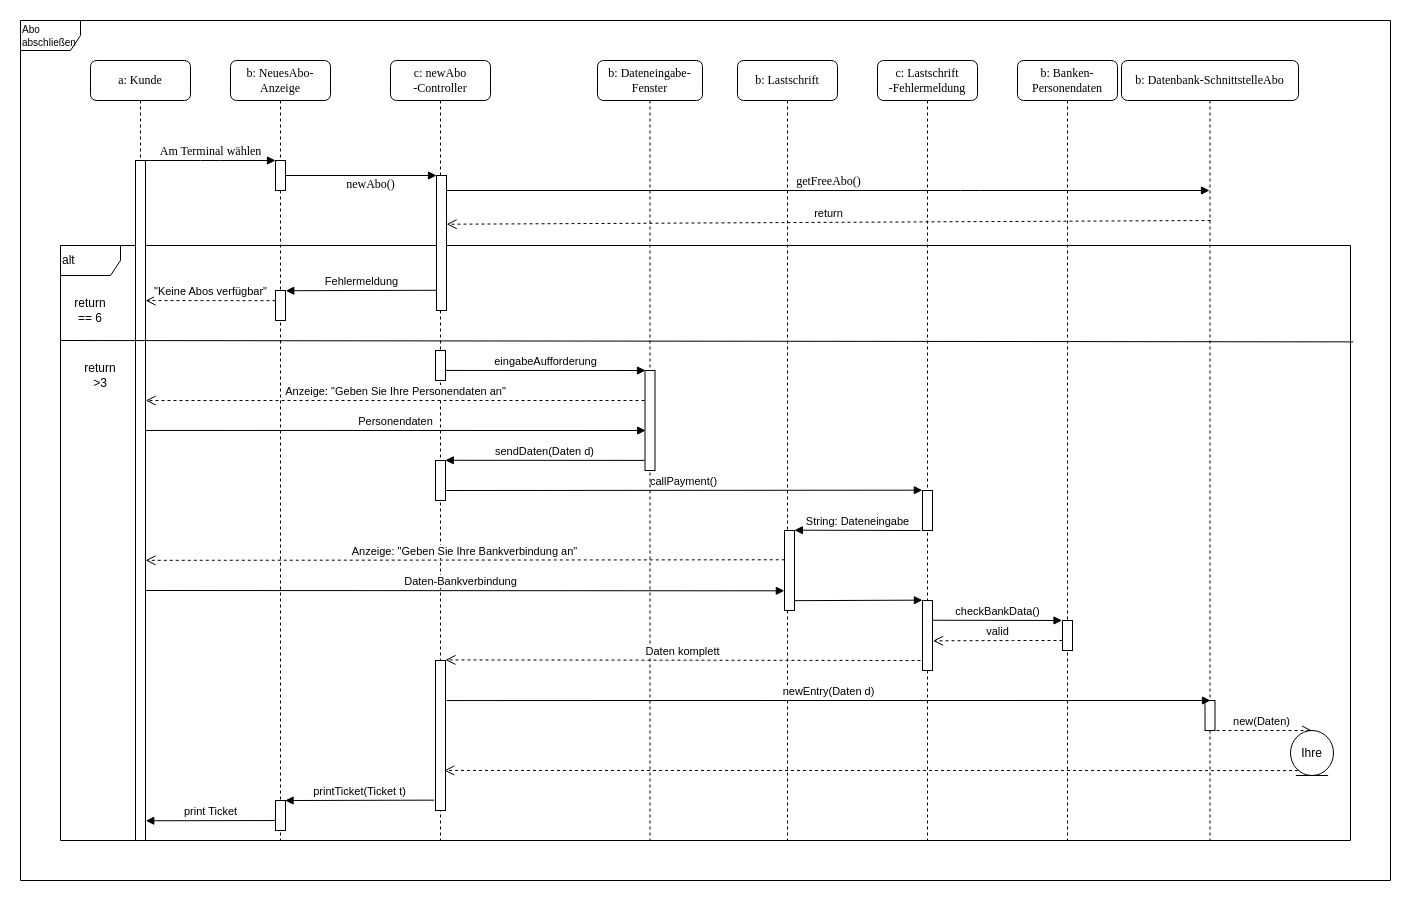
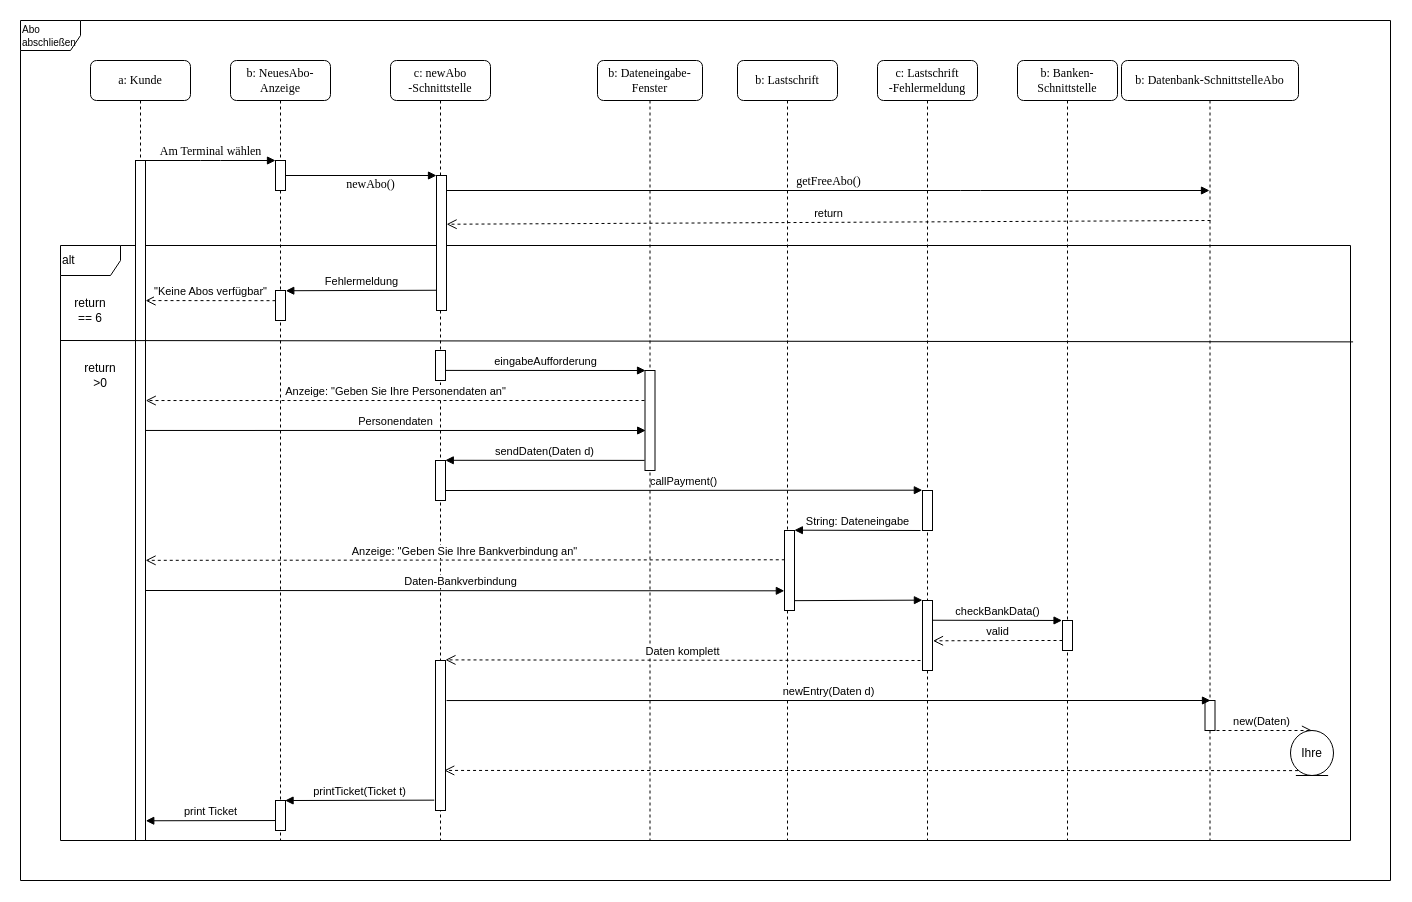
(441, 81) -> (441, 81)
(1068, 81) -> (1068, 81)
(101, 376) -> (101, 376)
